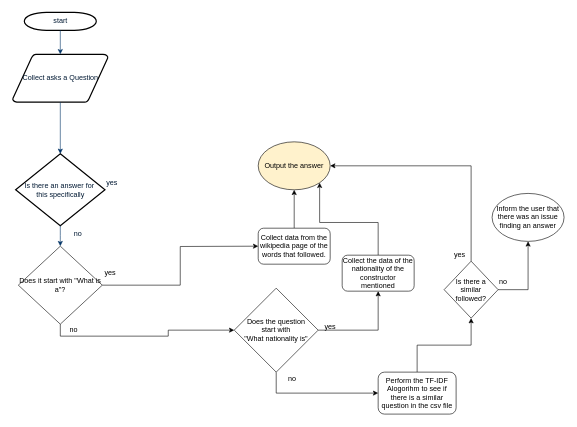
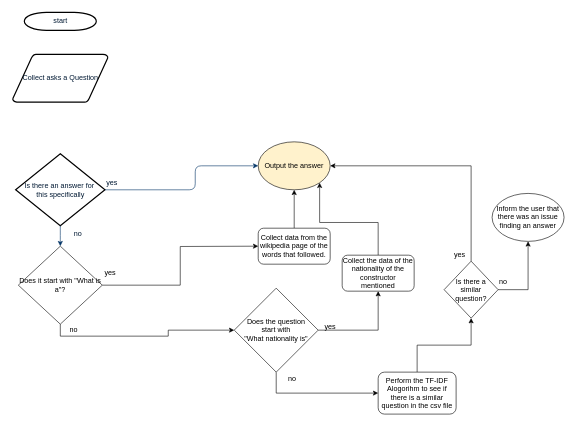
(60, 48) -> none
(60, 148) -> none
none -> (192, 189)
(471, 290) -> (471, 290)
